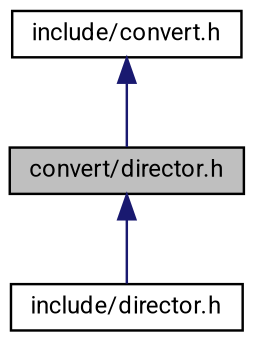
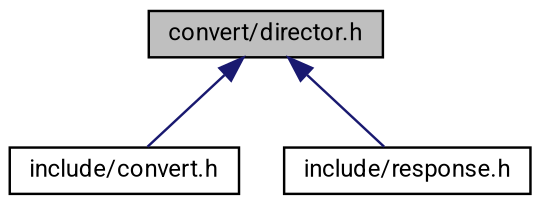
(127, 115) -> (186, 111)
(127, 307) -> (407, 171)
